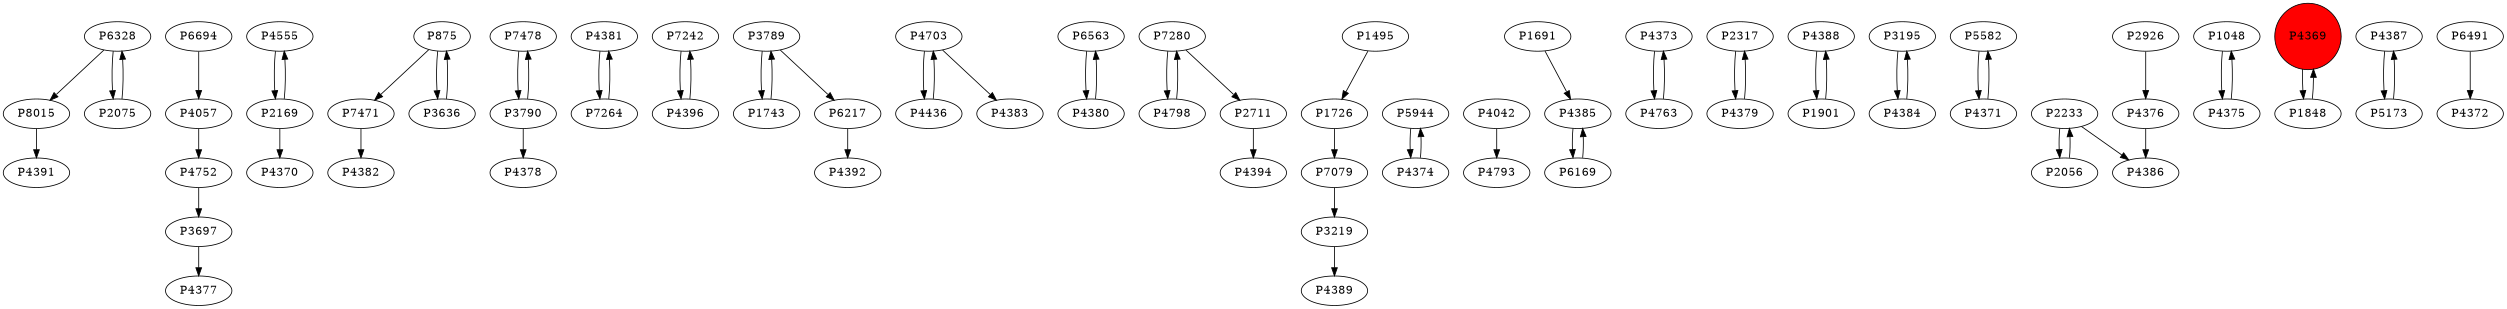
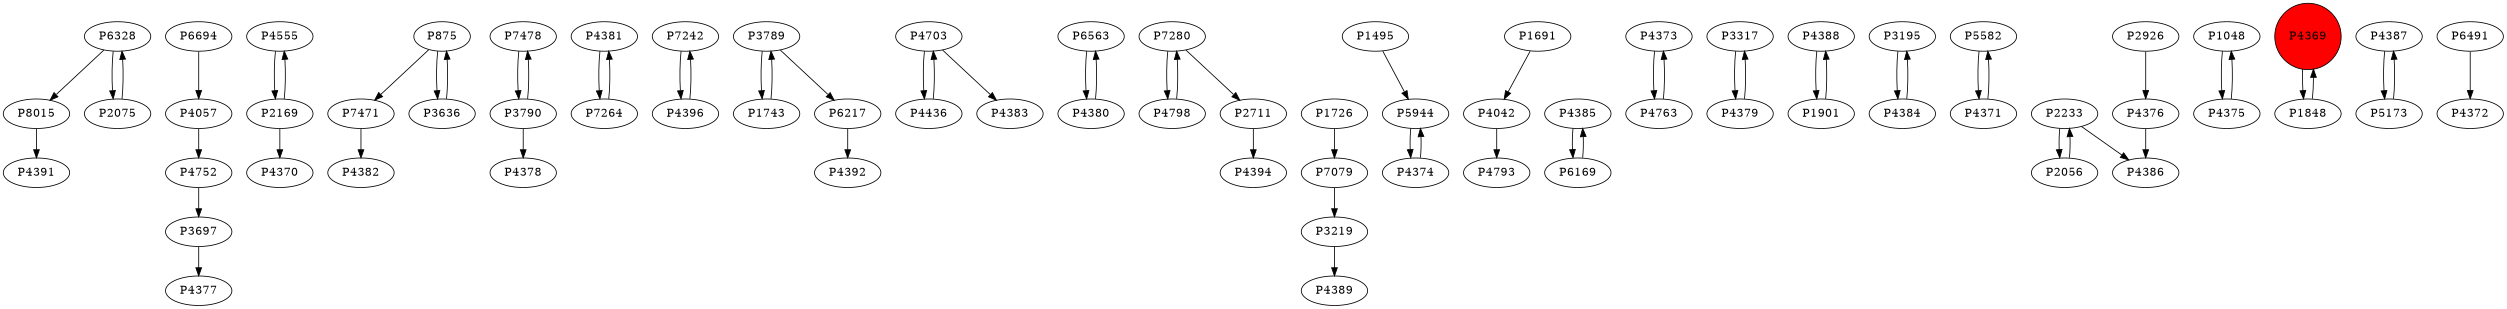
(1740, 36) -> (1740, 36)
(1556, 71) -> (1519, 72)
(1357, 72) -> (1394, 71)
